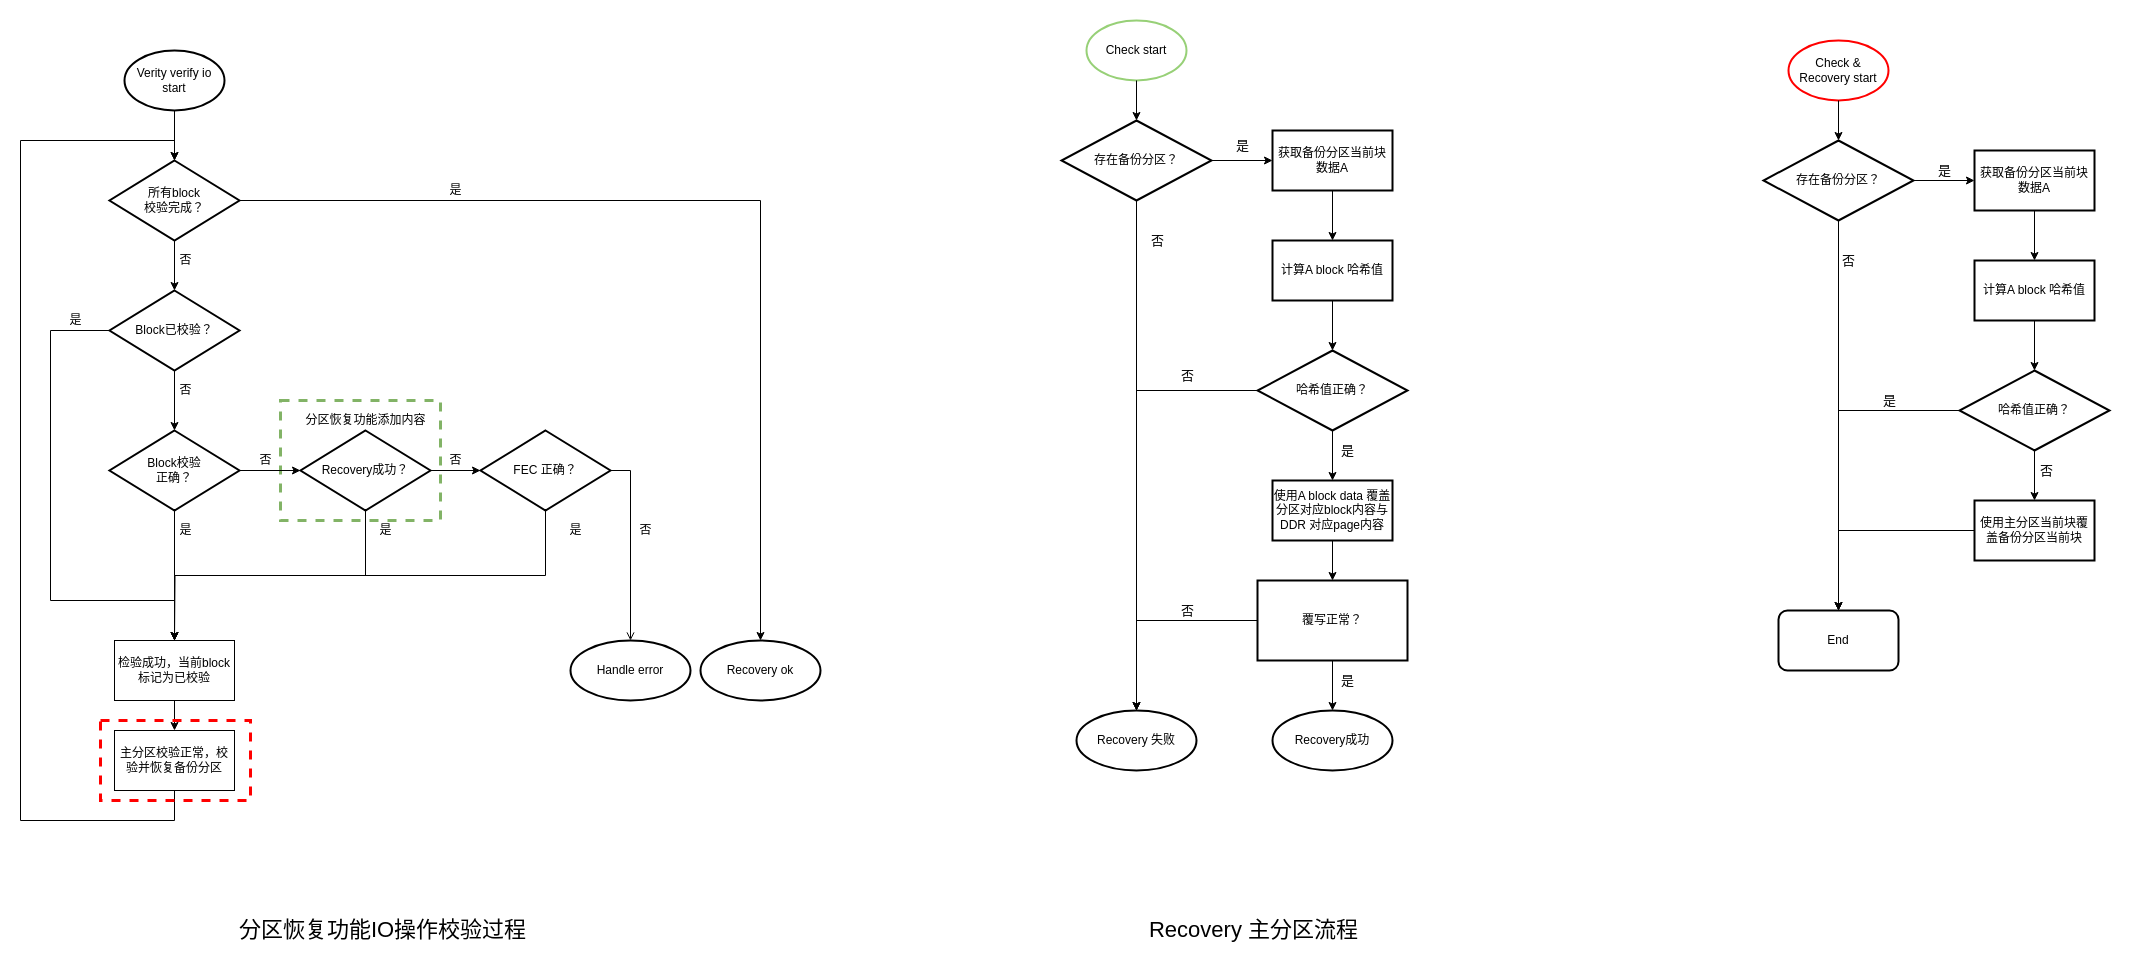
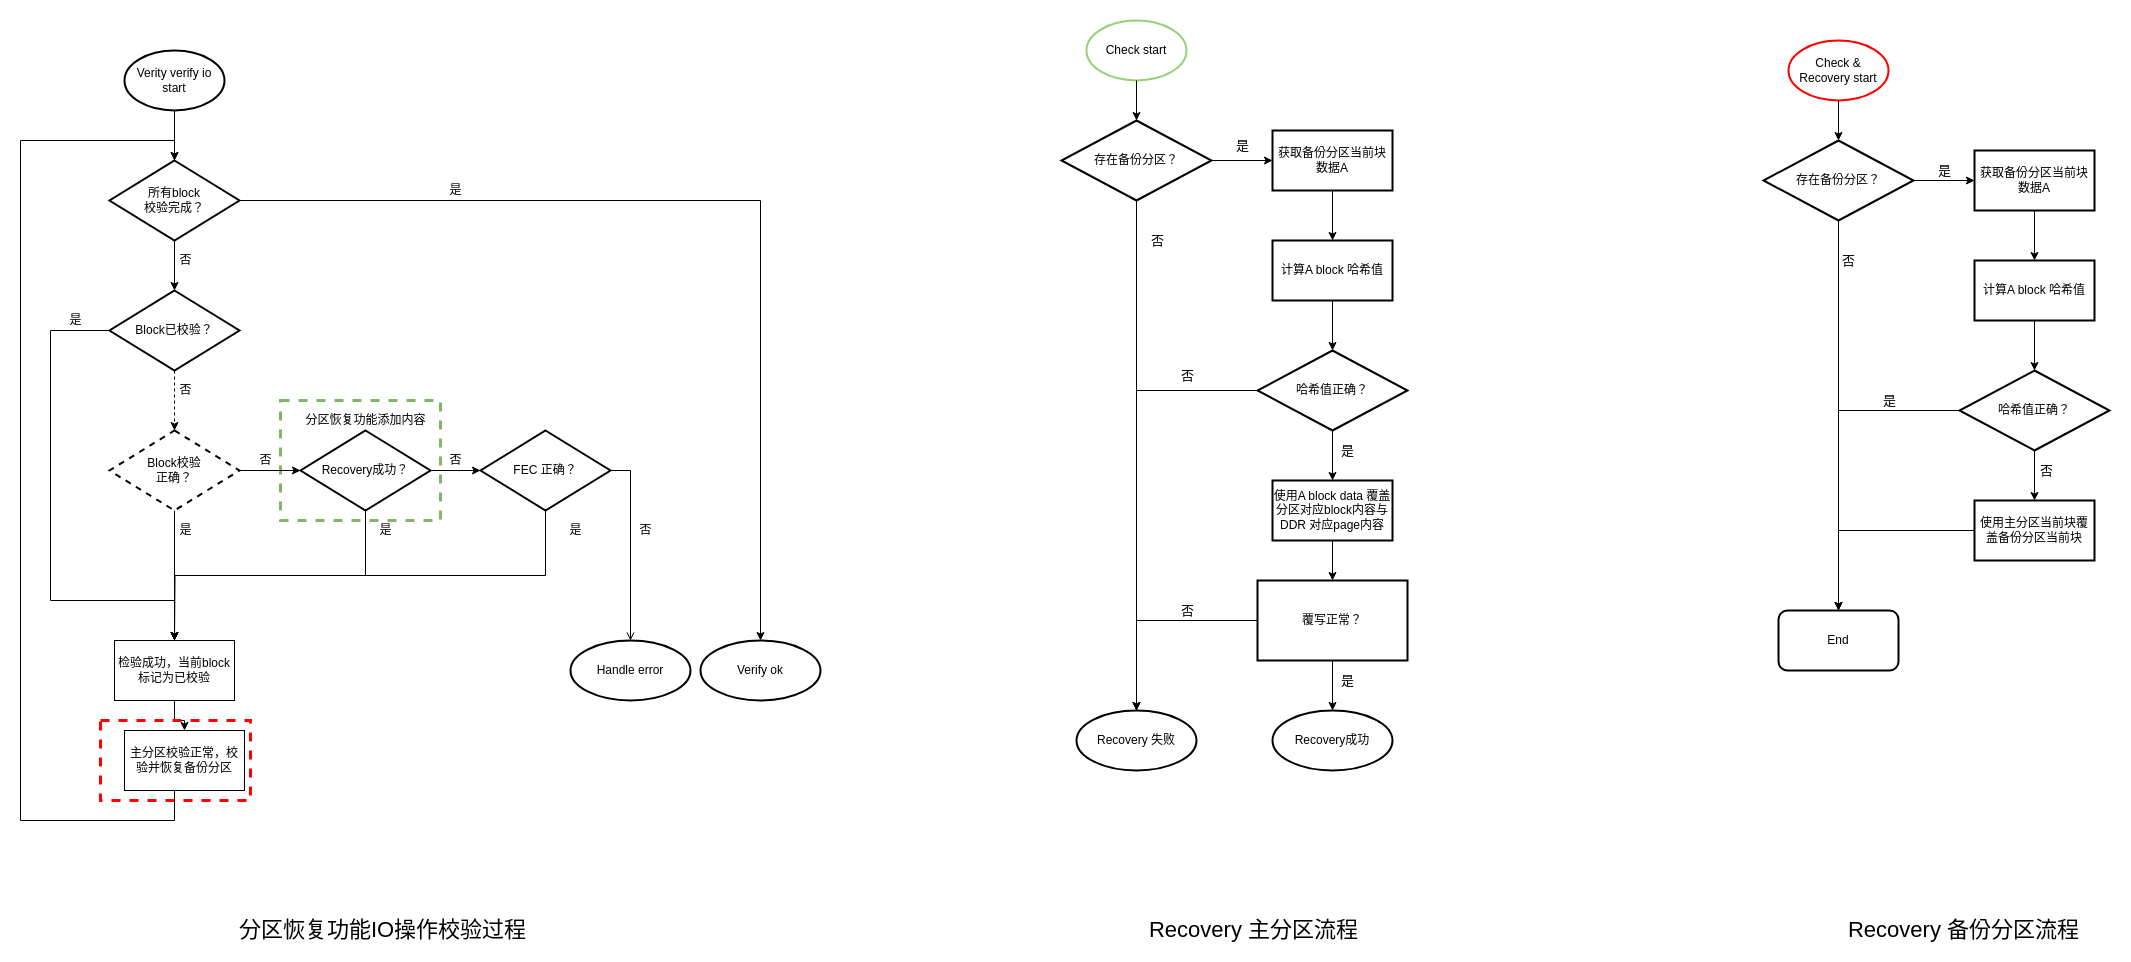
(175, 398) -> (175, 398)
(175, 471) -> (175, 471)
(761, 671) -> (761, 671)
(175, 761) -> (185, 761)
none -> (1964, 931)
